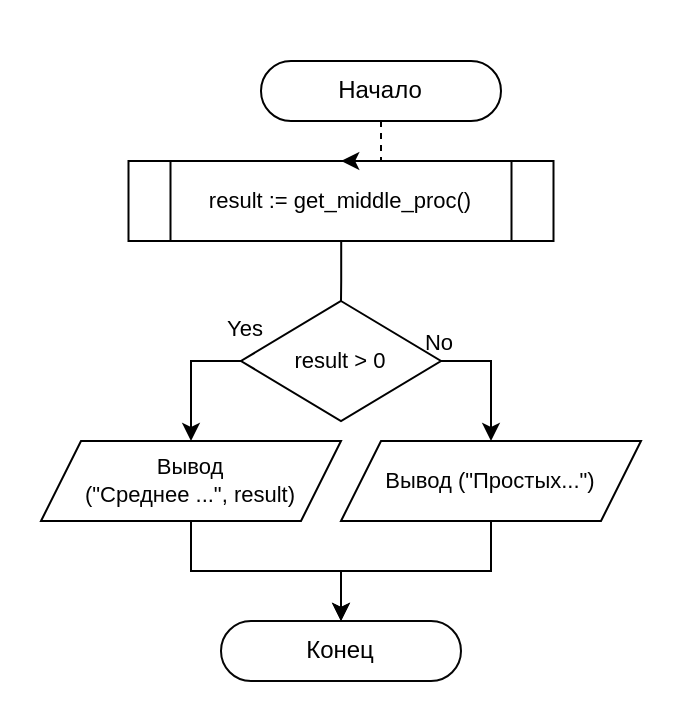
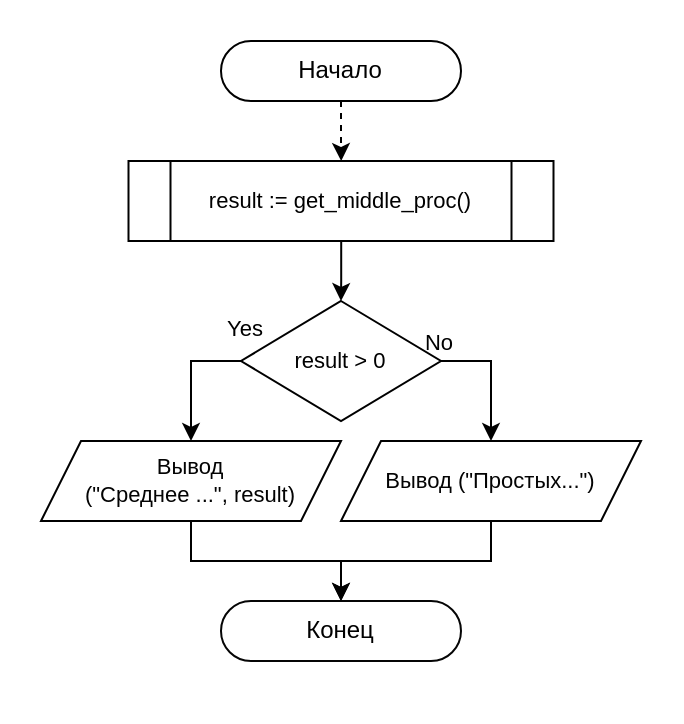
(381, 91) -> (341, 71)
(341, 291) -> (341, 286)
(341, 651) -> (341, 631)
